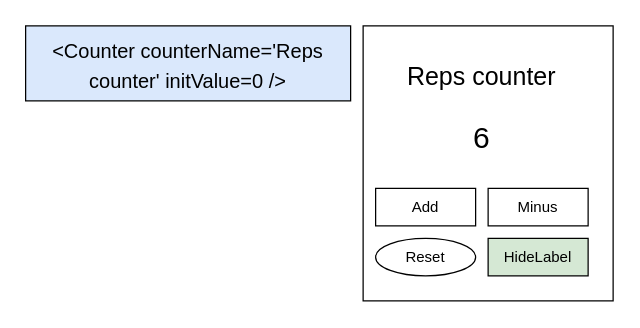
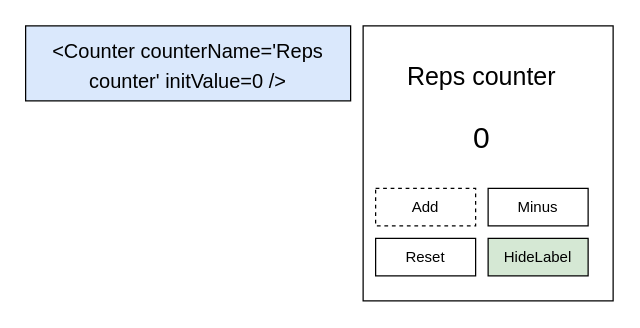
(482, 138) -> (482, 138)
(426, 207) -> (426, 207)
(426, 257) -> (426, 257)
